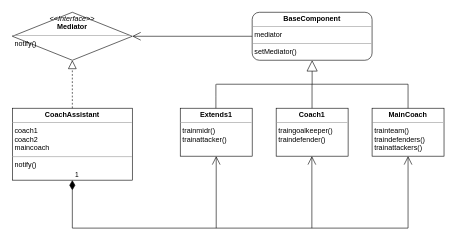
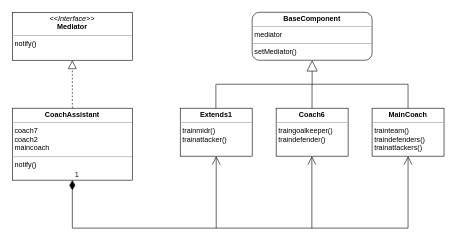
(72, 36) -> (72, 36)
(193, 36) -> none
(309, 121) -> (309, 121)
(40, 130) -> (40, 130)
